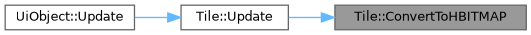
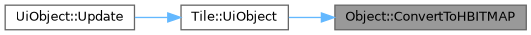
(235, 17) -> (235, 17)
(431, 17) -> (431, 17)
